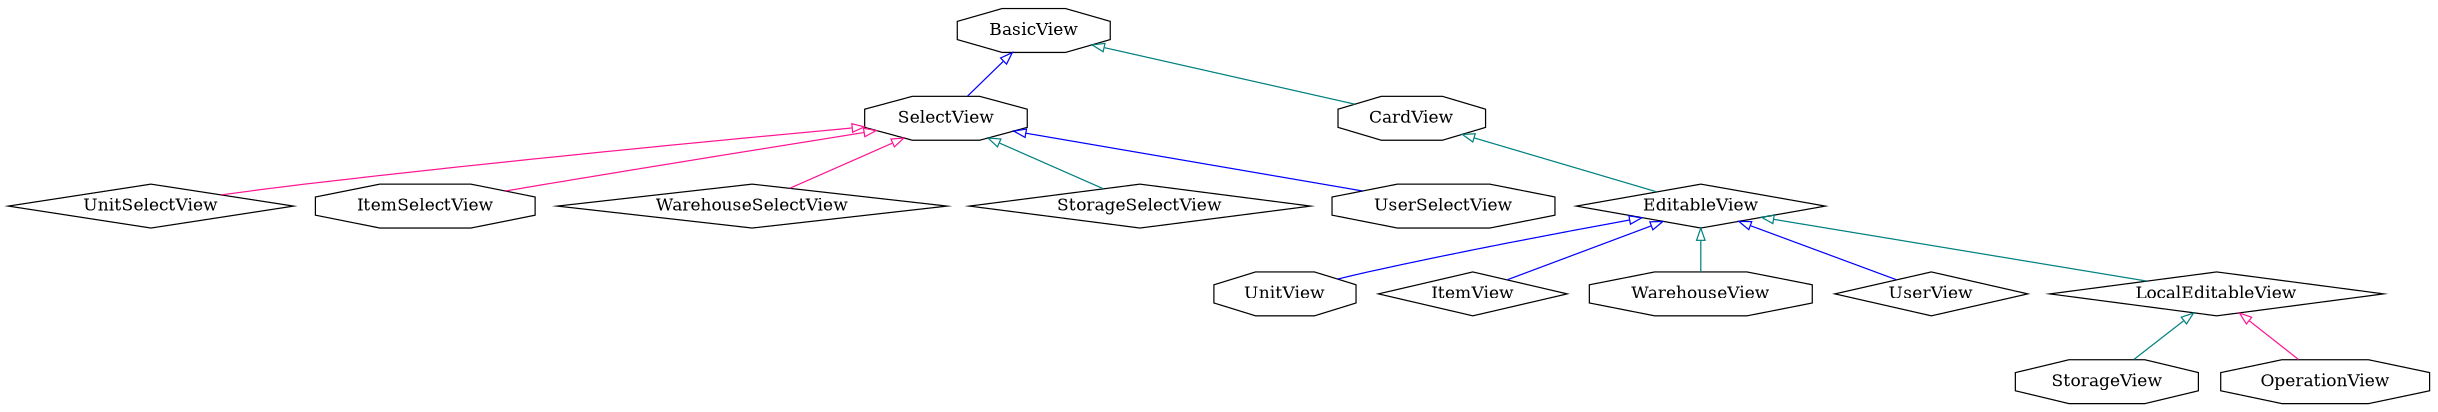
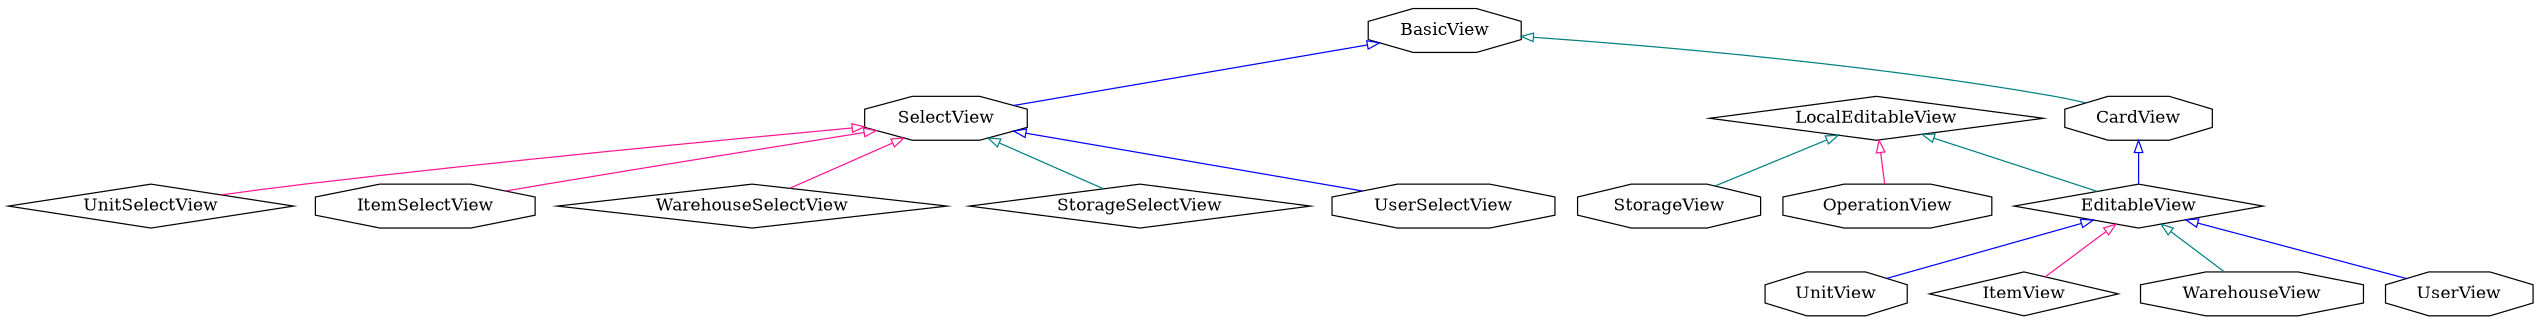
(1565, 165) -> (2139, 168)
(1960, 250) -> (2015, 165)
(1579, 253) -> (2076, 254)
(1931, 294) -> (2459, 294)
